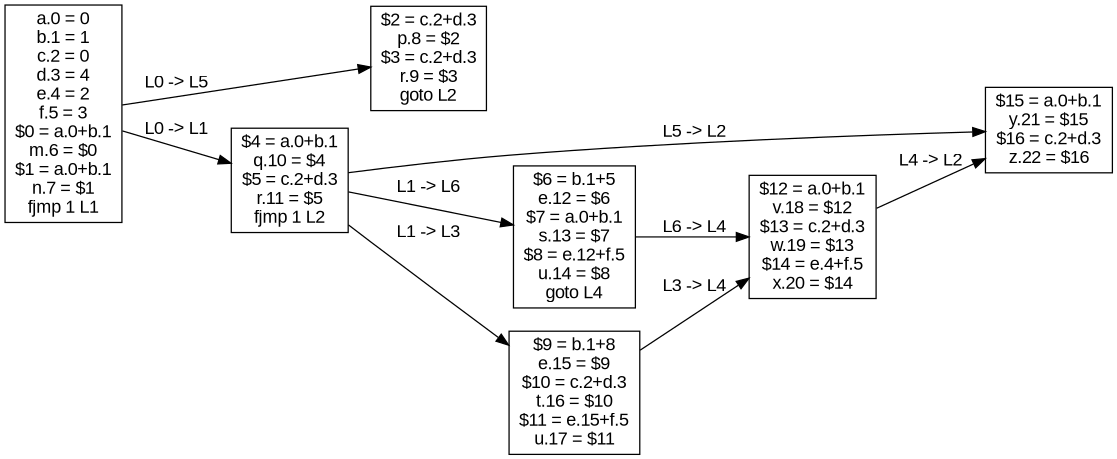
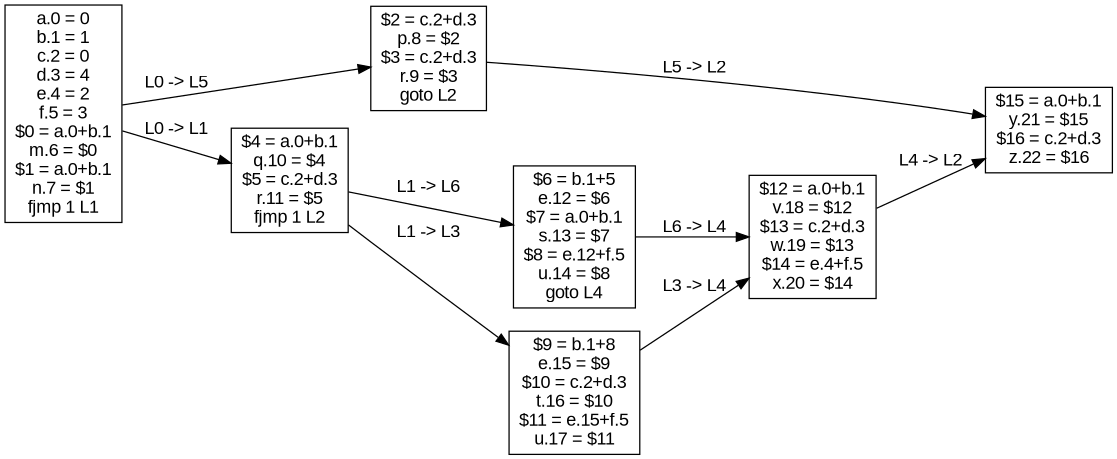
(660, 145) -> (730, 83)
